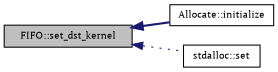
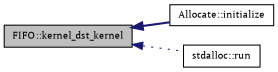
(68, 36) -> (68, 36)
(222, 56) -> (222, 56)
